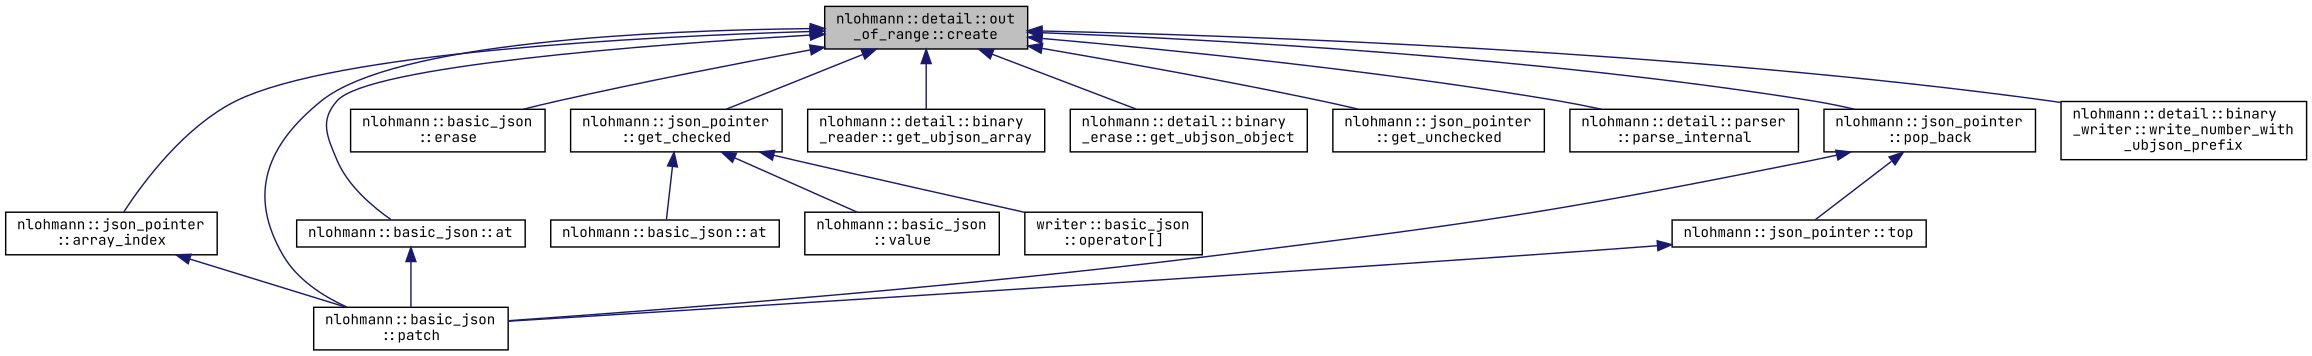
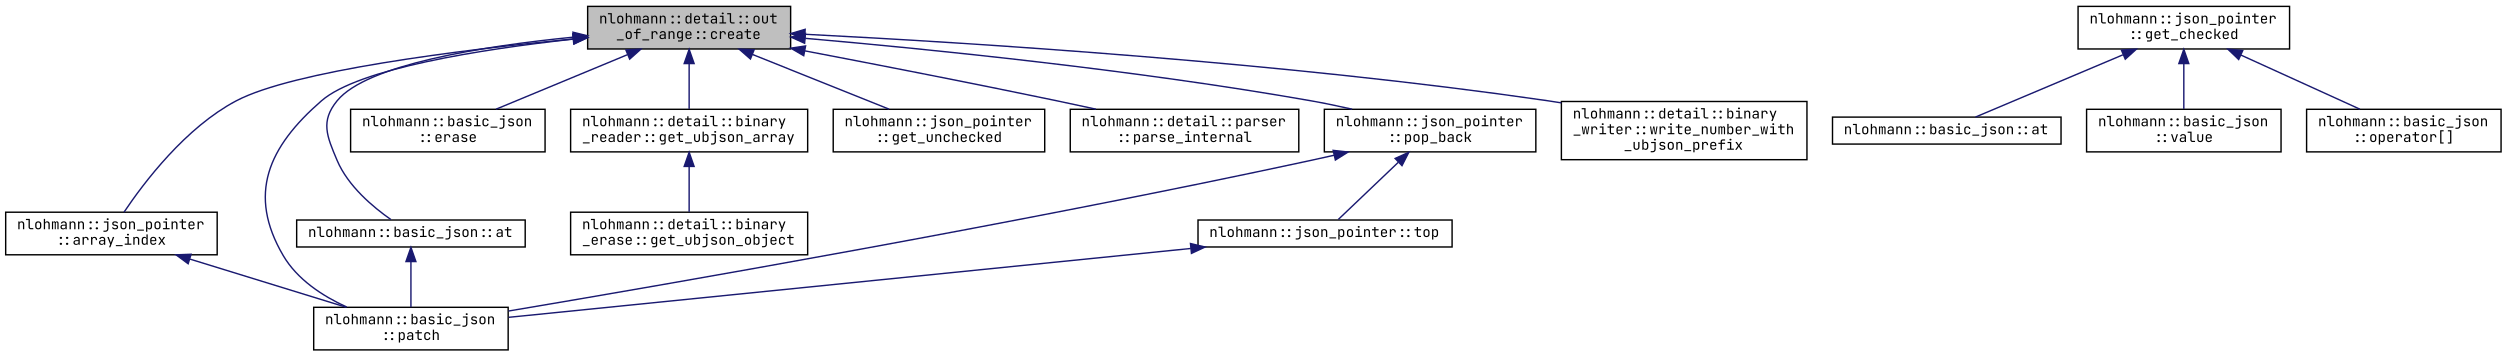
(795, 82) -> none
(1064, 82) -> (689, 189)
(1114, 233) -> (2404, 131)
